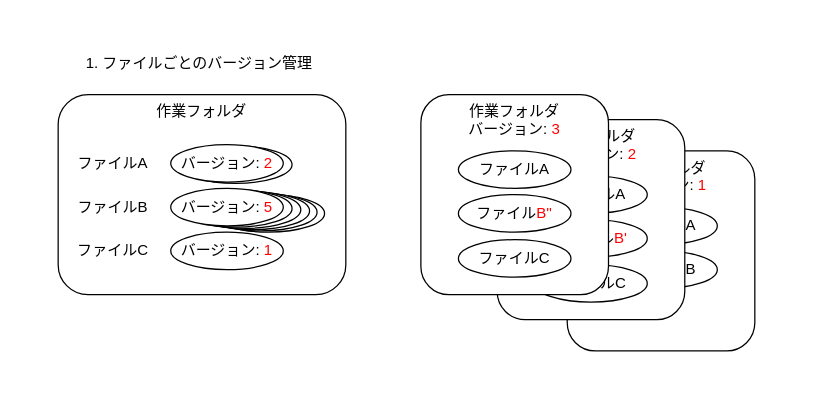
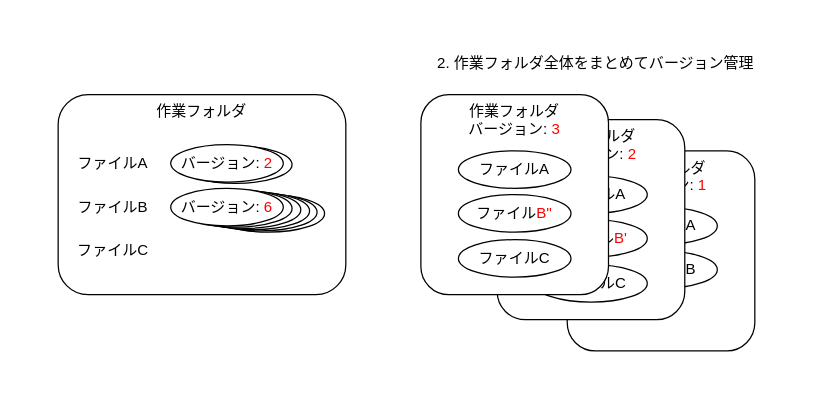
(199, 63) -> none
none -> (596, 63)
(227, 207) -> (227, 207)
(227, 251) -> none
